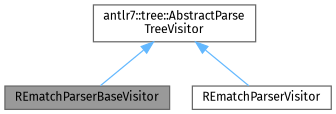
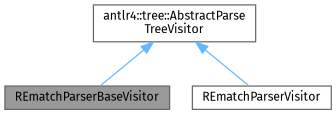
(175, 23) -> (175, 23)
